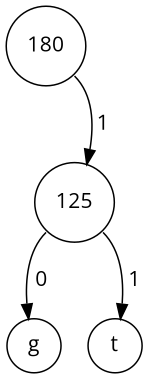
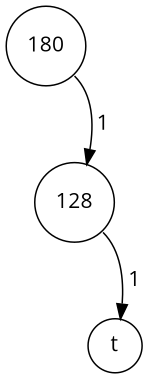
(75, 202) -> (75, 202)
(34, 346) -> none
